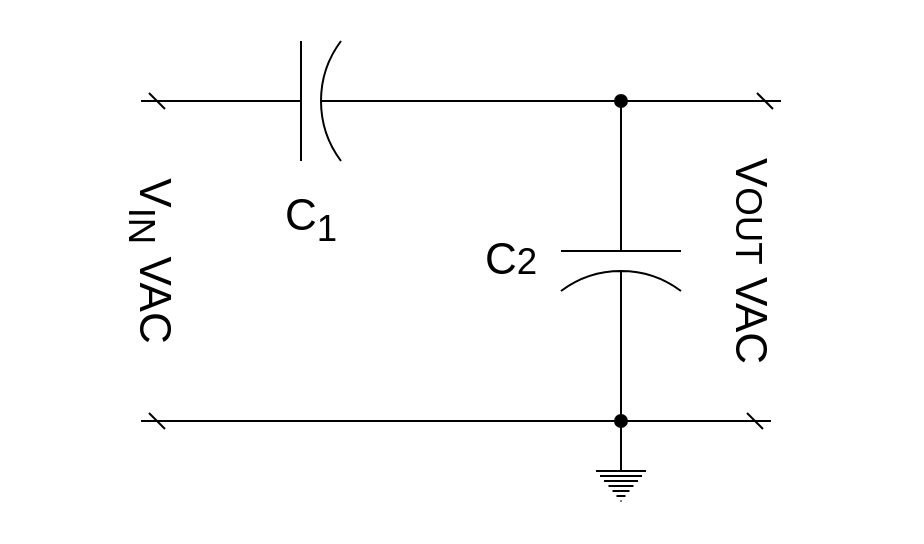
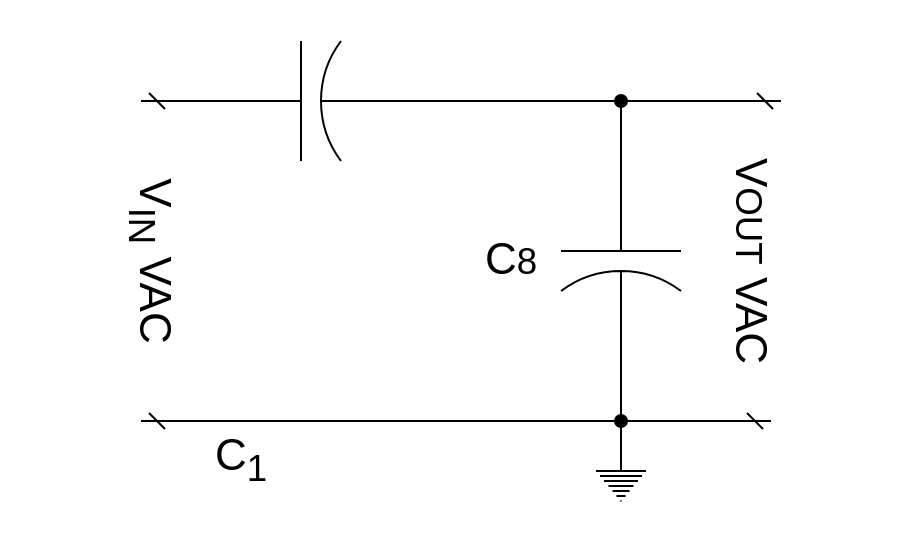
(311, 221) -> (241, 461)
(512, 261) -> (512, 261)
